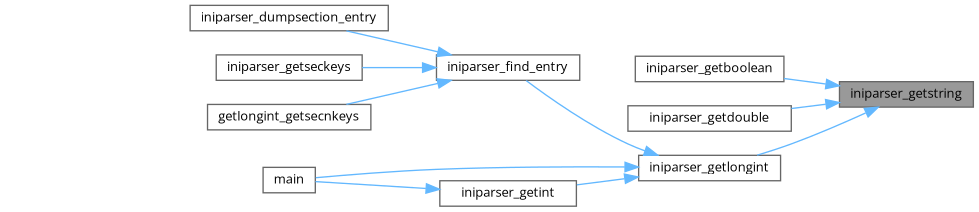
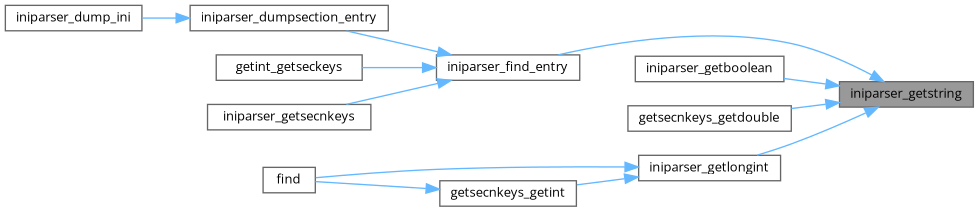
none -> (74, 18)
(289, 68) -> (289, 68)
(289, 117) -> (289, 117)
(710, 118) -> (710, 118)
(583, 120) -> (718, 36)
(289, 180) -> (289, 180)
(508, 193) -> (508, 193)
